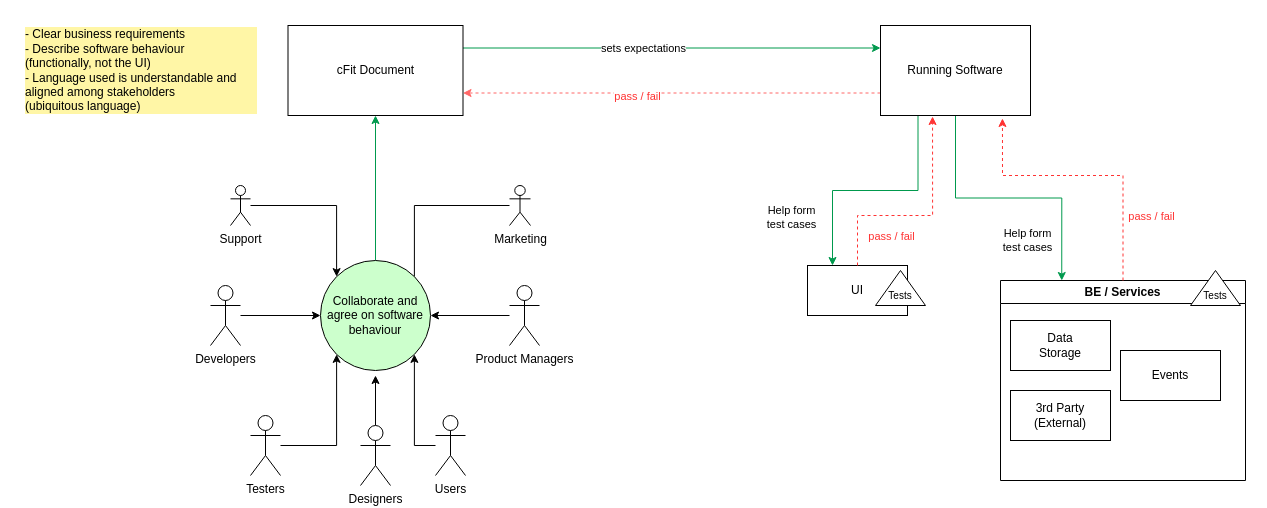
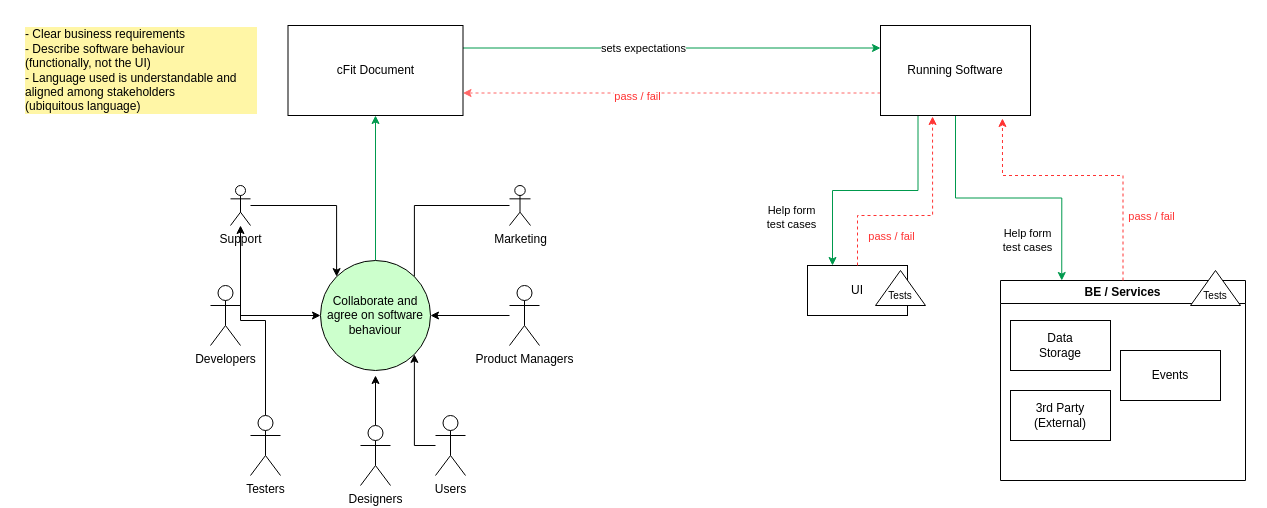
(337, 431) -> (257, 321)
